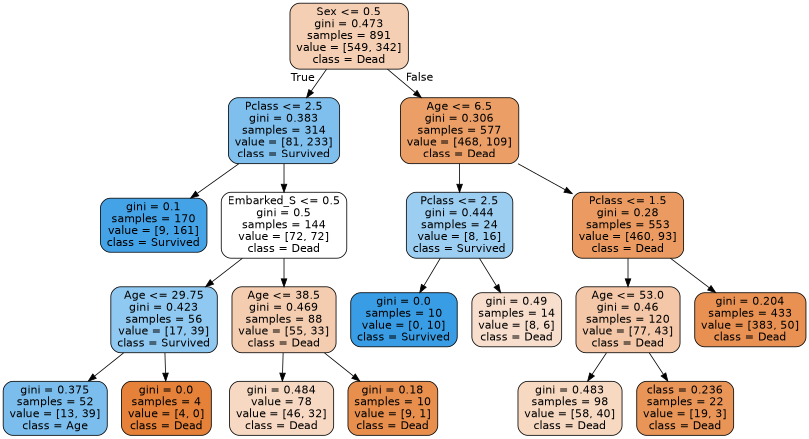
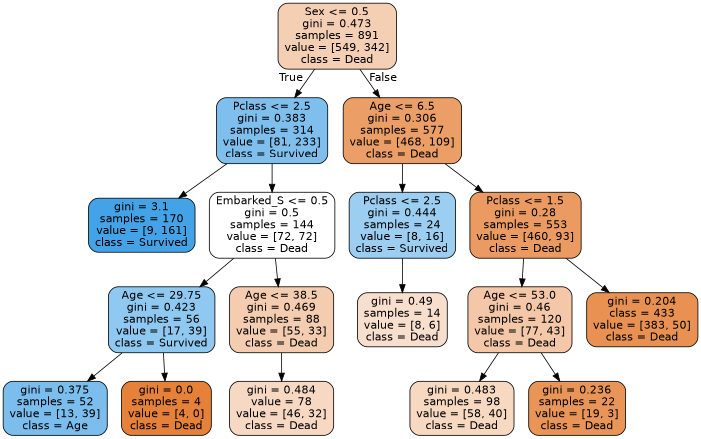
(154, 225) -> (142, 225)
(404, 320) -> none
(750, 320) -> (642, 320)
(393, 408) -> none
(685, 408) -> (577, 408)
